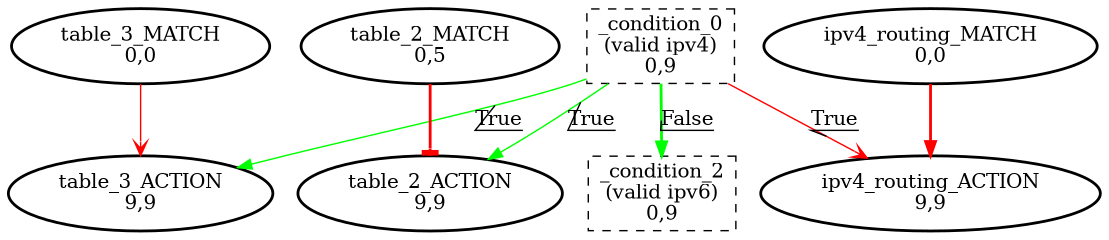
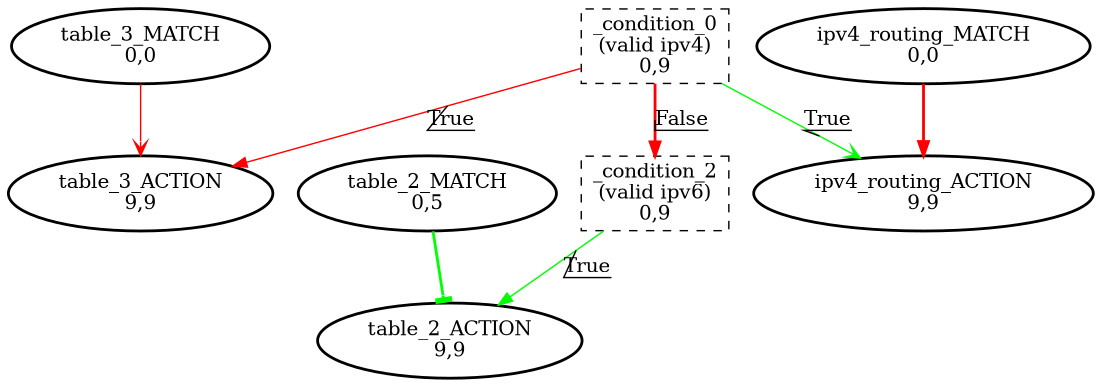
(430, 111) -> (438, 263)
(661, 113) -> (655, 113)
(791, 118) -> (785, 118)
(555, 119) -> (557, 264)
(420, 124) -> (414, 115)
